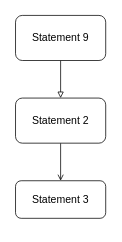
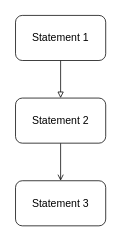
(60, 38) -> (60, 38)
(60, 199) -> (60, 203)
